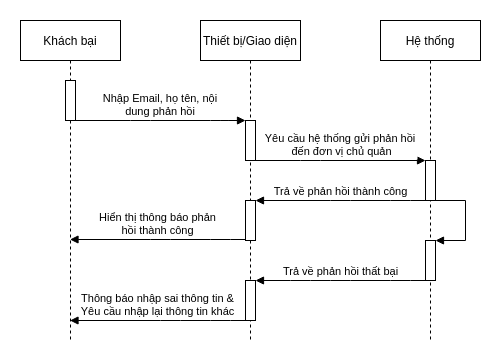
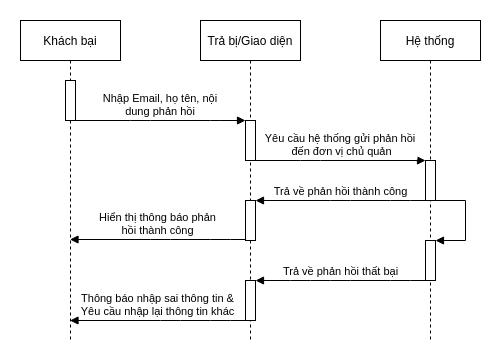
(250, 41) -> (250, 41)
